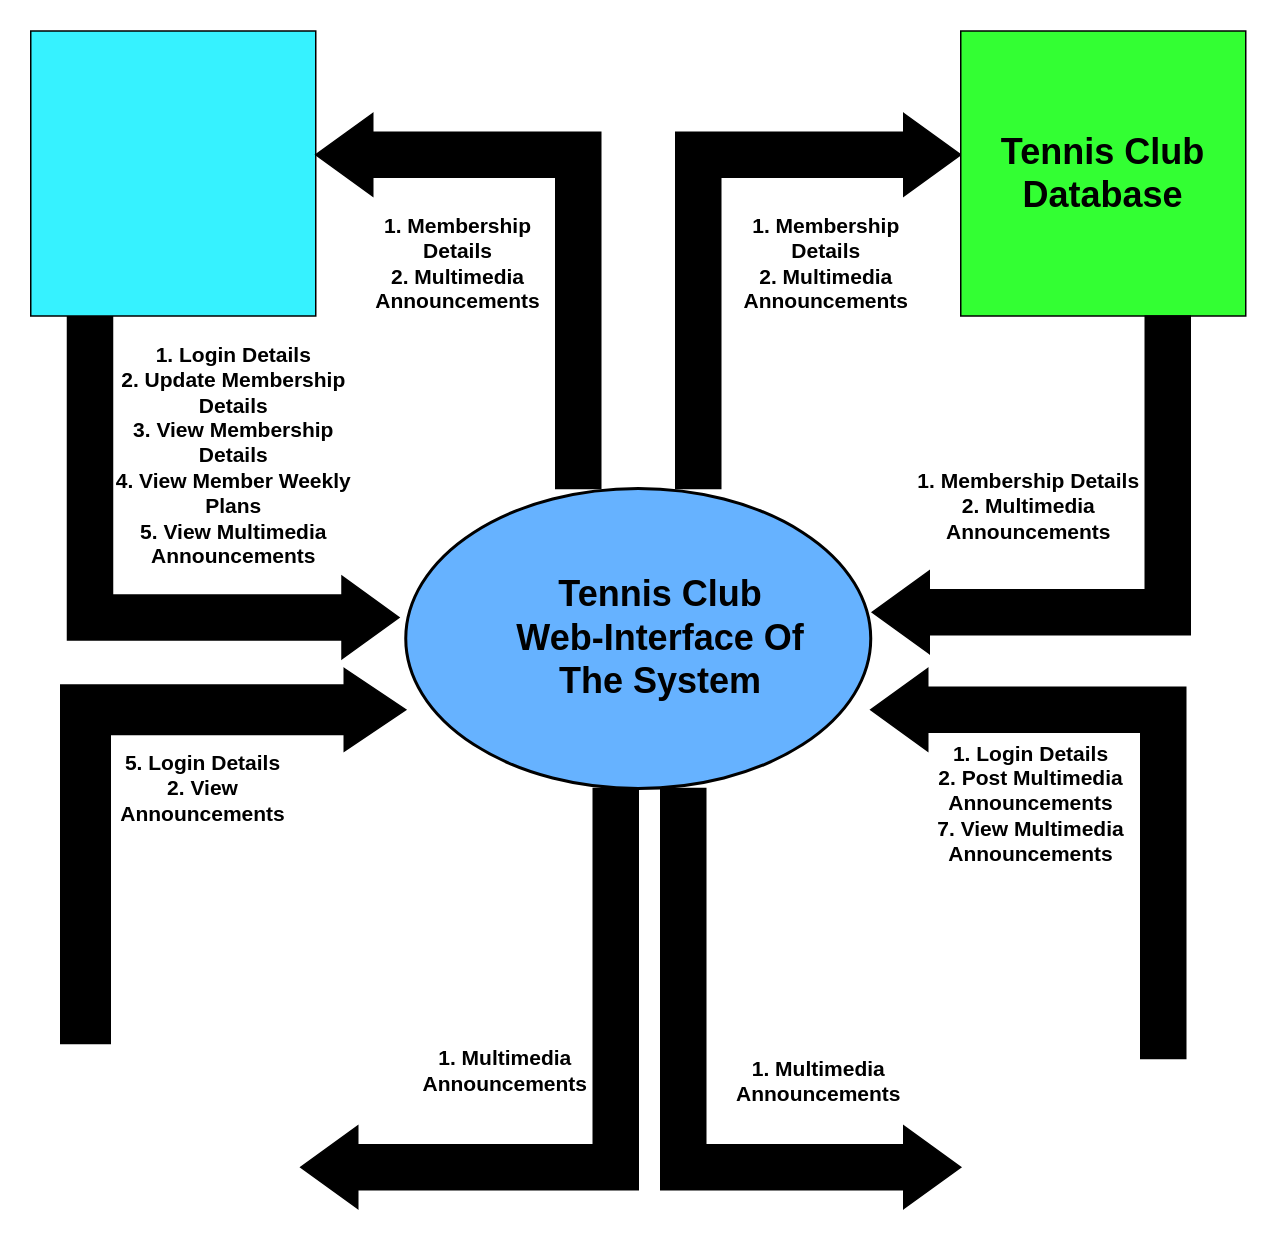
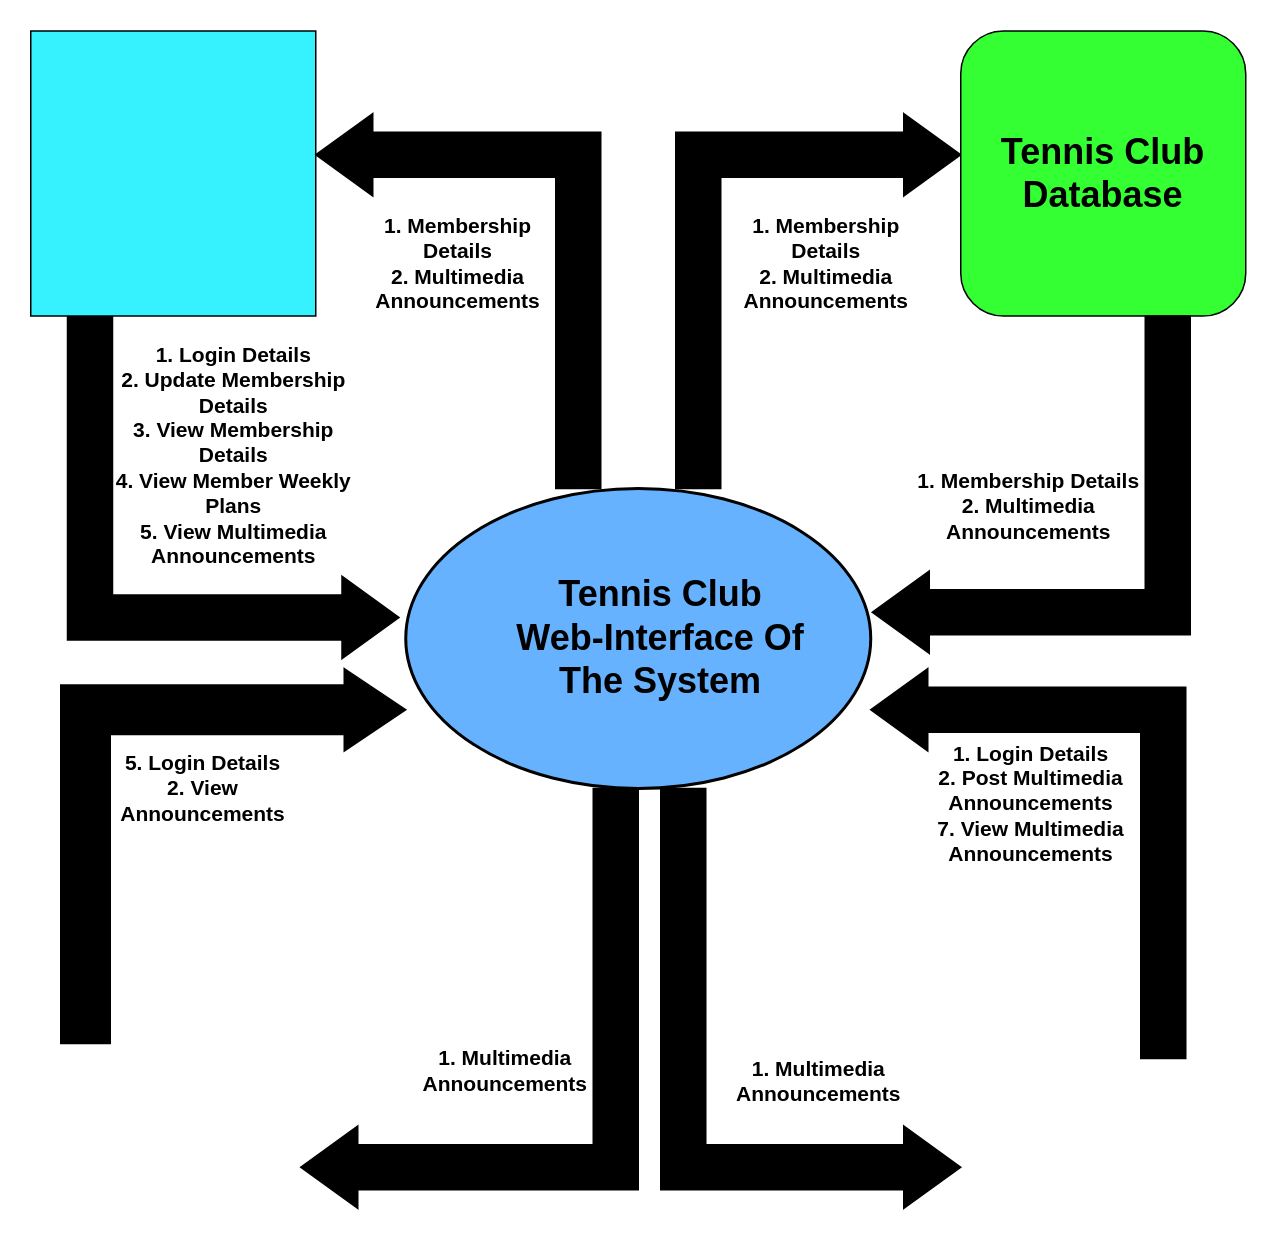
(1103, 173) -> (1103, 173)
